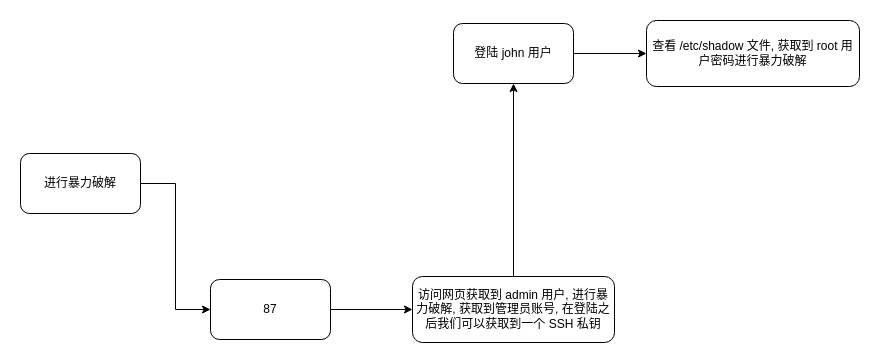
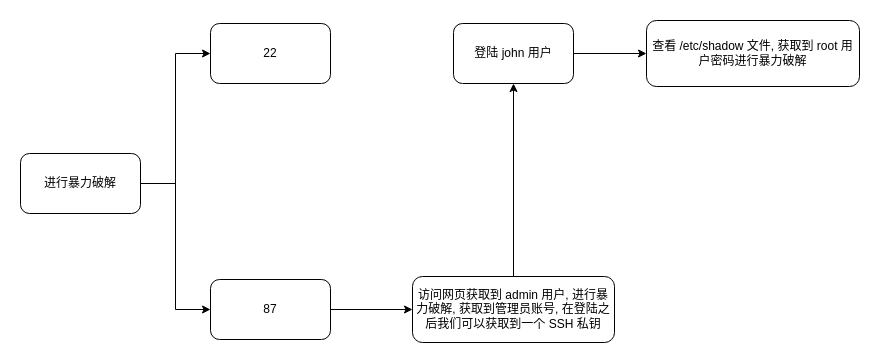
none -> (271, 54)
none -> (176, 105)
